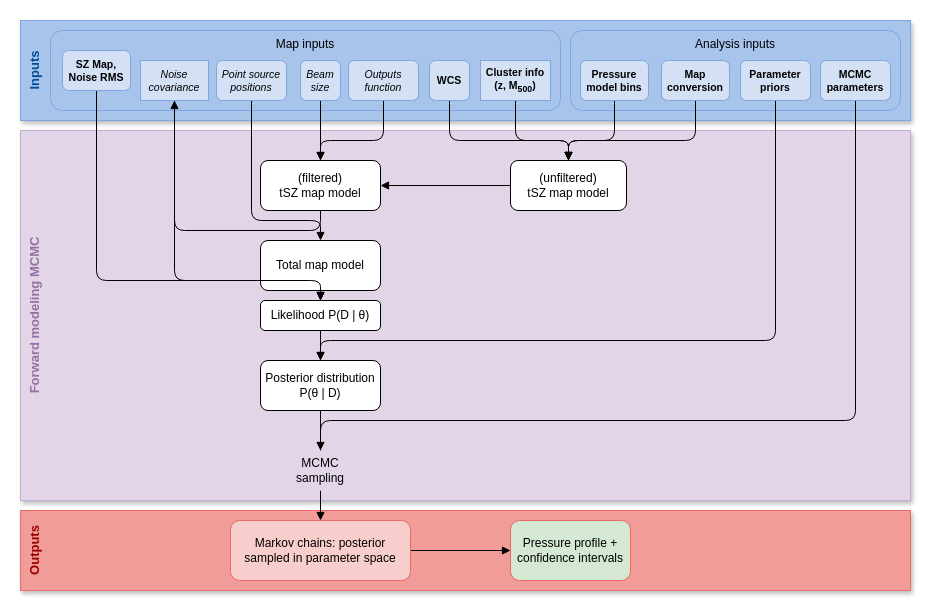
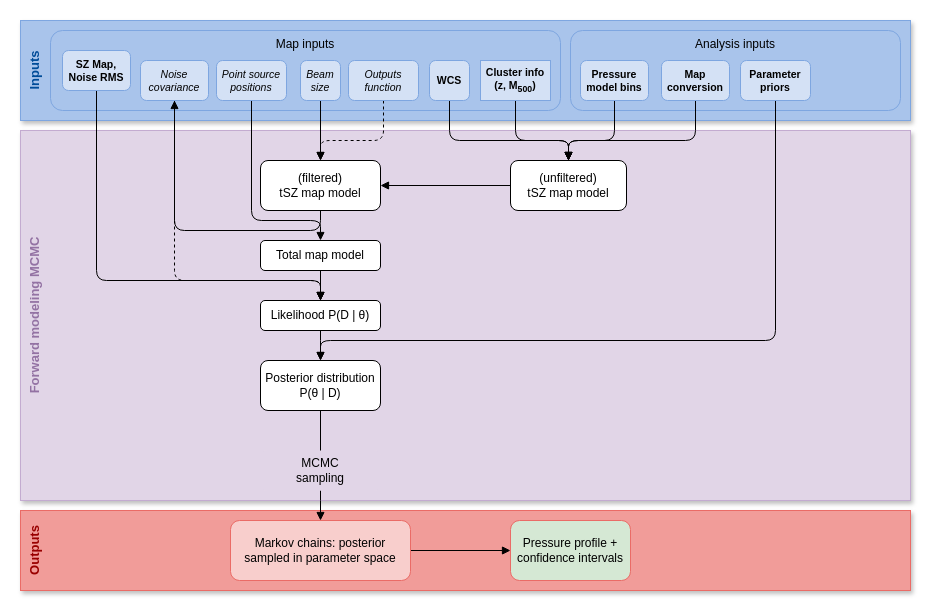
(175, 81) -> (175, 81)
(856, 81) -> none
(369, 141) -> (369, 141)
(175, 252) -> (175, 252)
(321, 266) -> (321, 256)
(746, 421) -> none
